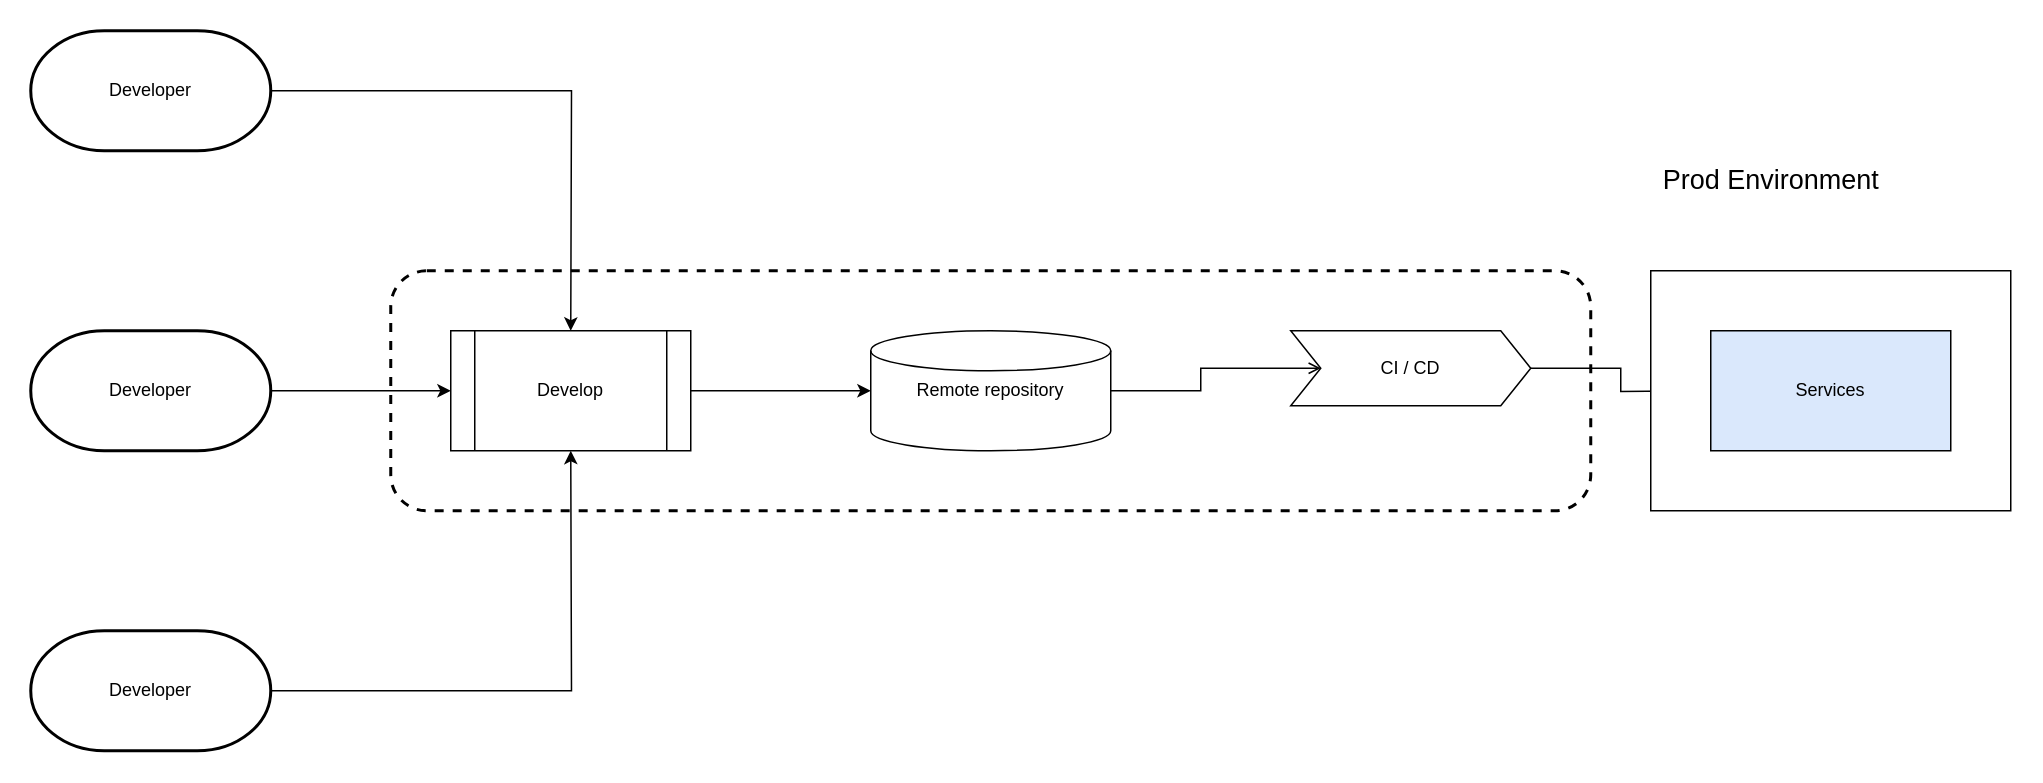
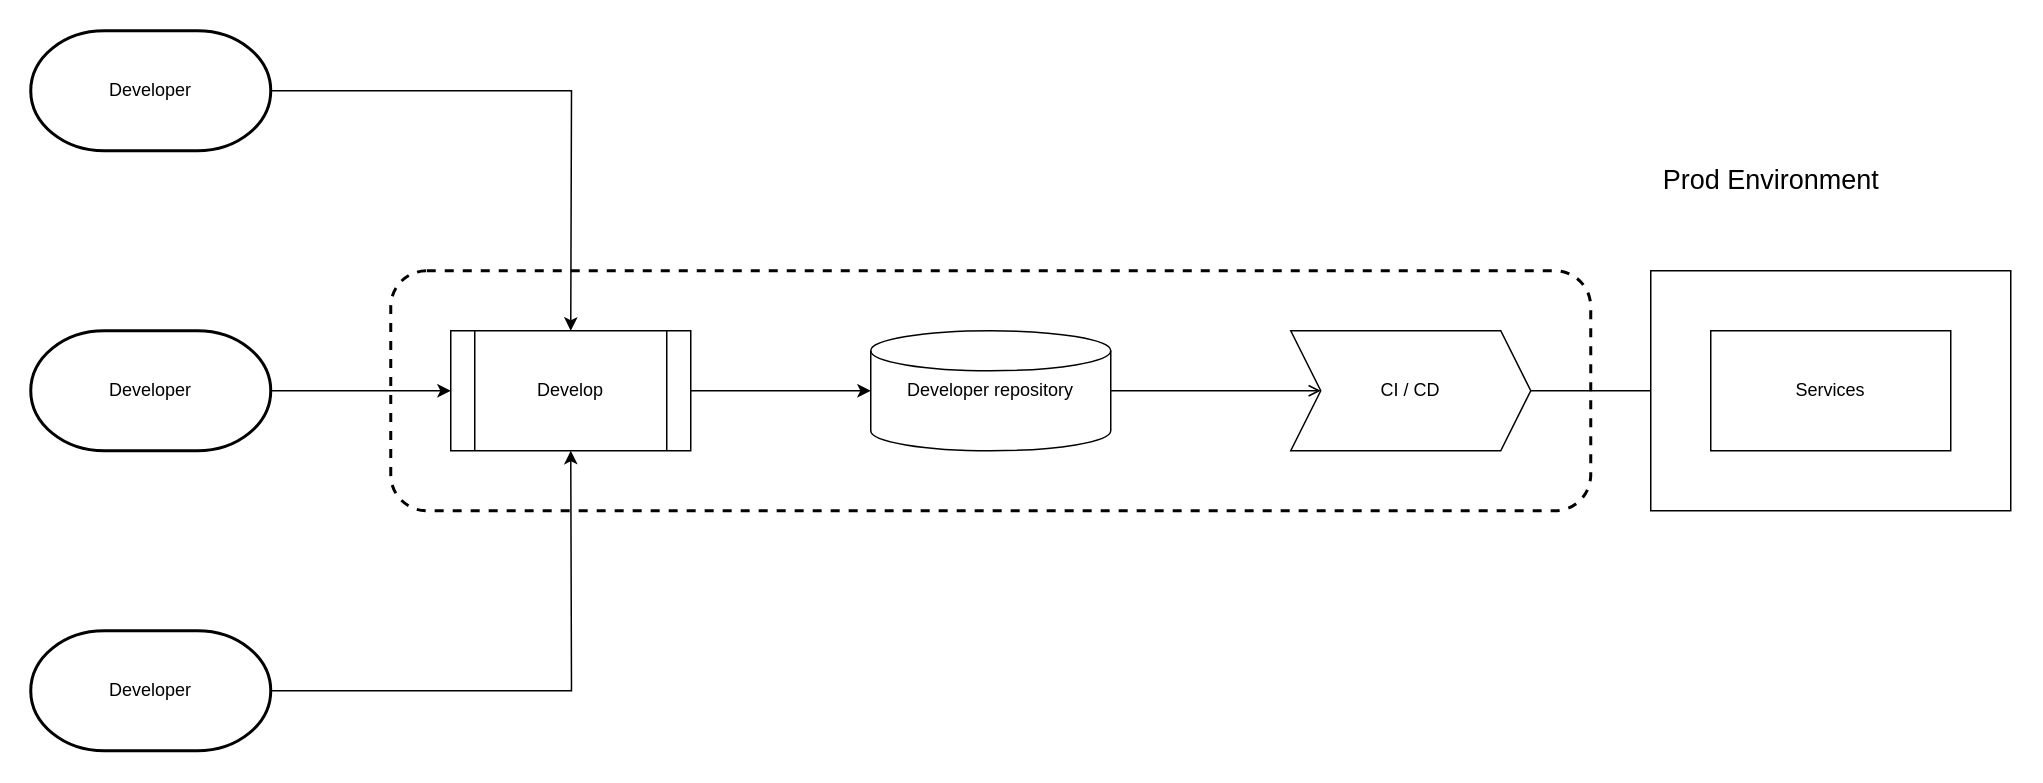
(1411, 368) -> (1411, 391)
(991, 391) -> (991, 391)
(1831, 391) -> (1831, 391)
